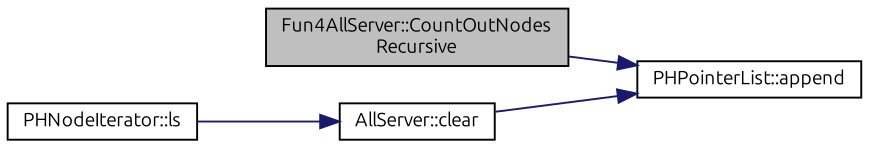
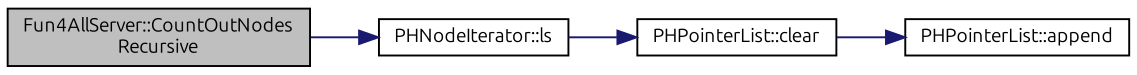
(593, 60) -> (335, 37)
(417, 122) -> (737, 37)
